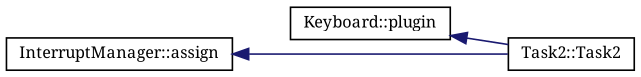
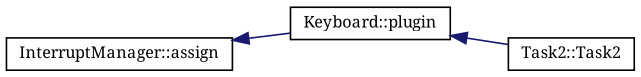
(379, 54) -> (270, 36)
